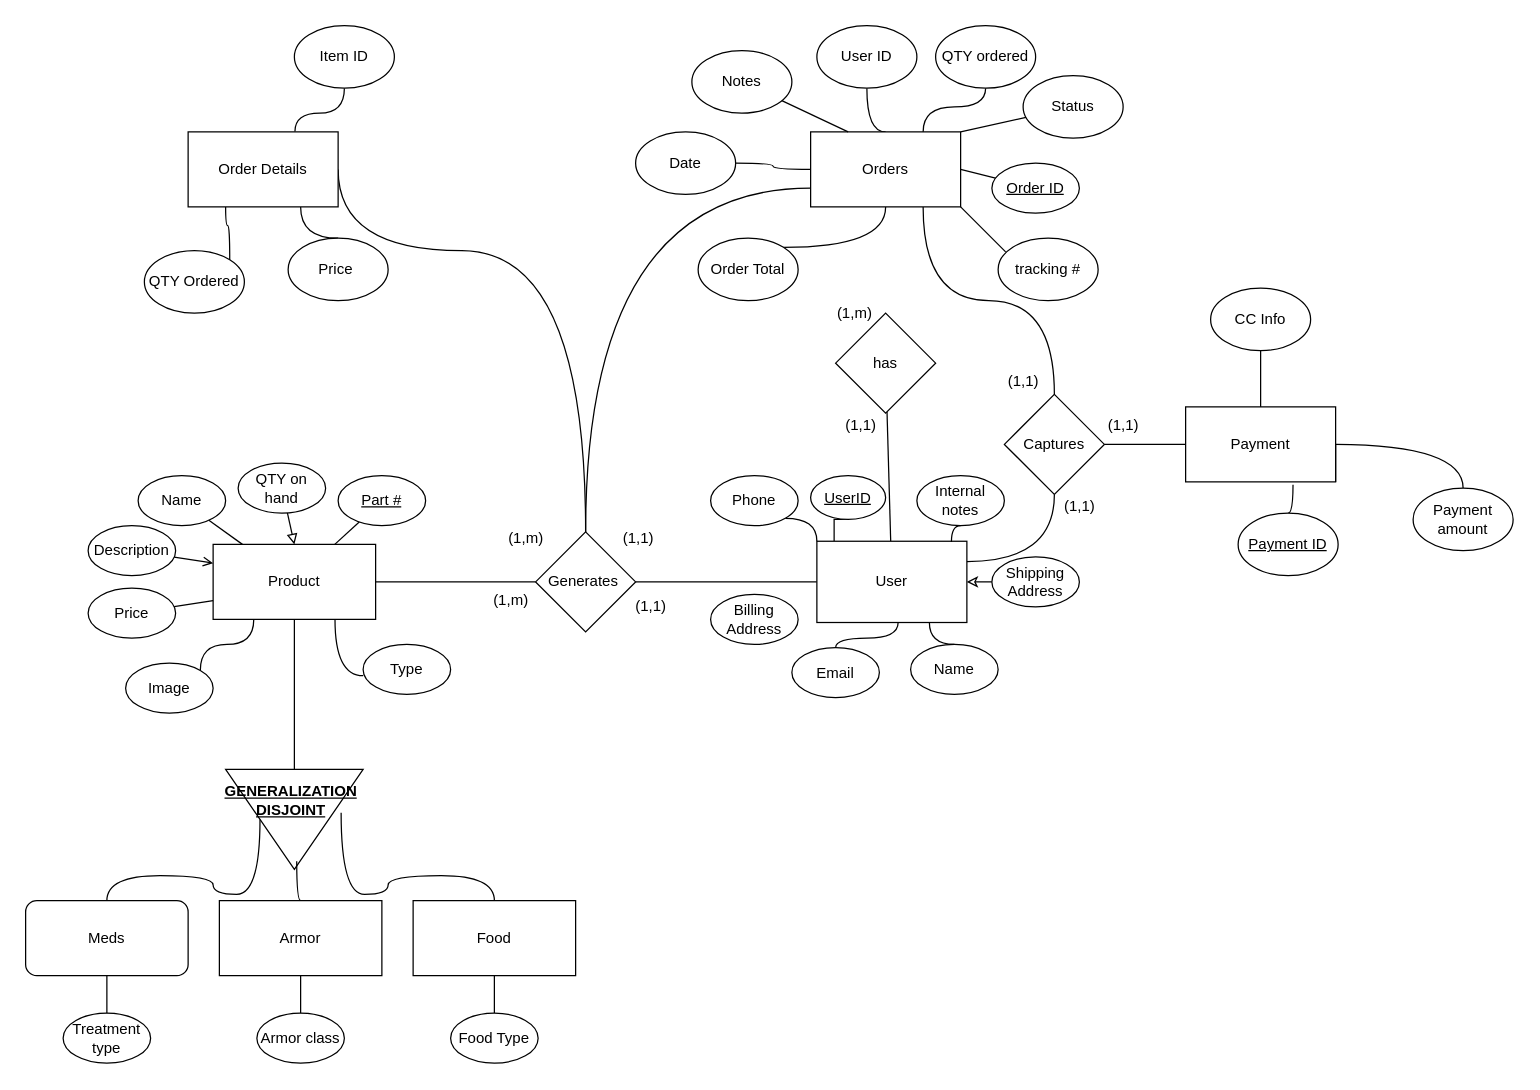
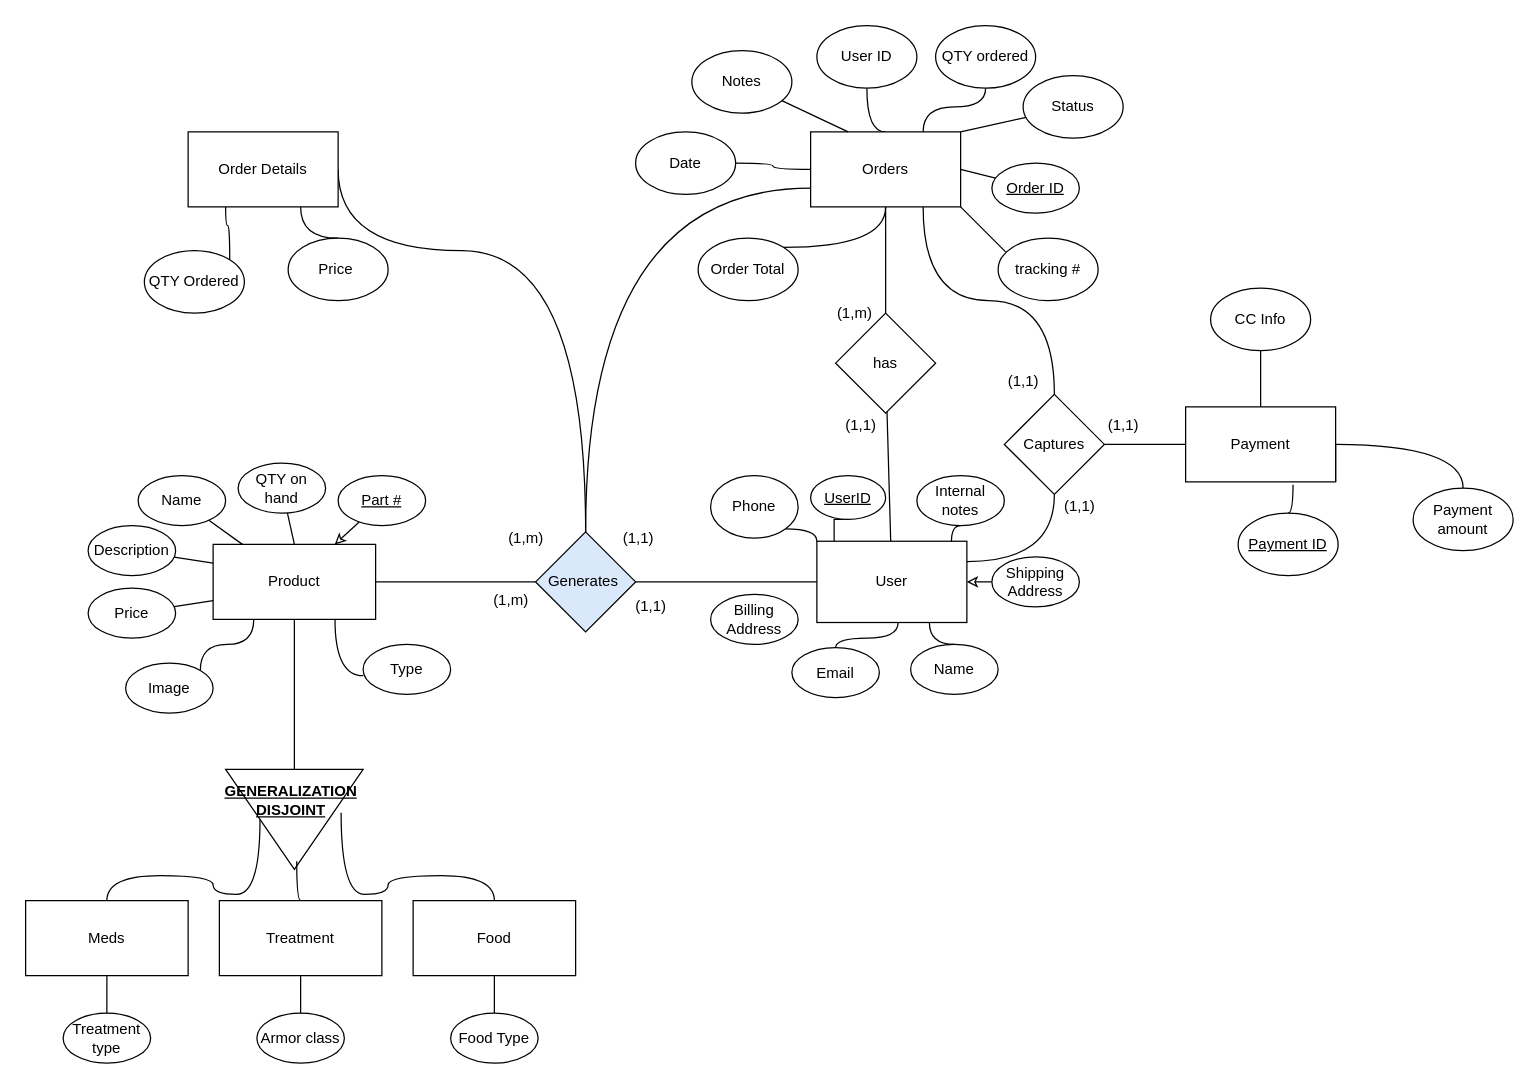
(344, 57) -> none
(322, 113) -> none
none -> (886, 262)
(754, 501) -> (754, 507)
(292, 533) -> (293, 537)
(339, 540) -> (342, 538)
(206, 562) -> (207, 562)
(586, 582) -> (586, 582)
(107, 938) -> (107, 938)
(301, 938) -> (301, 938)
